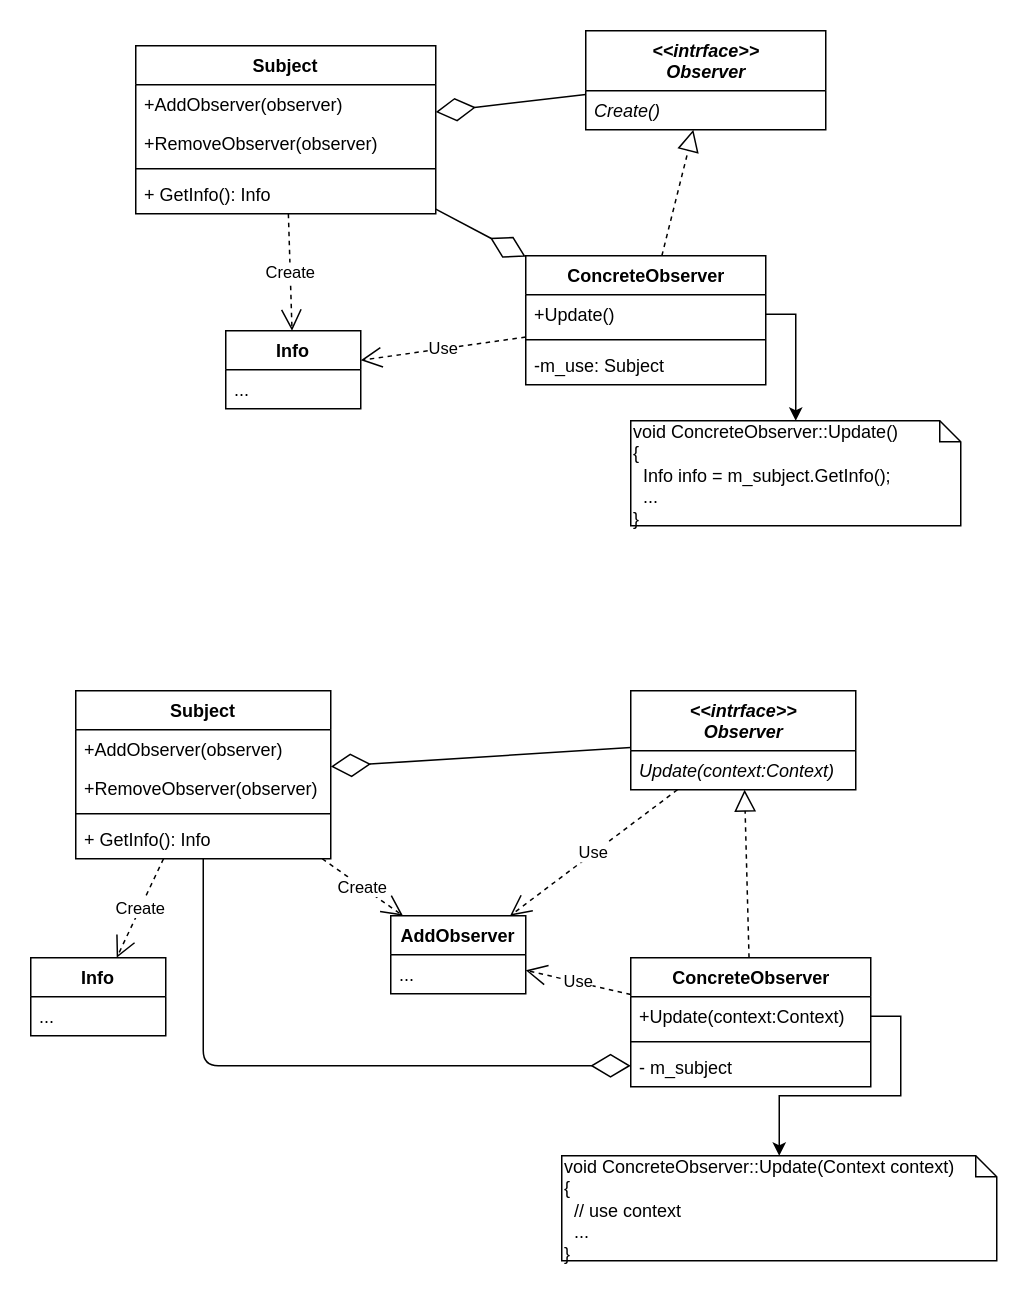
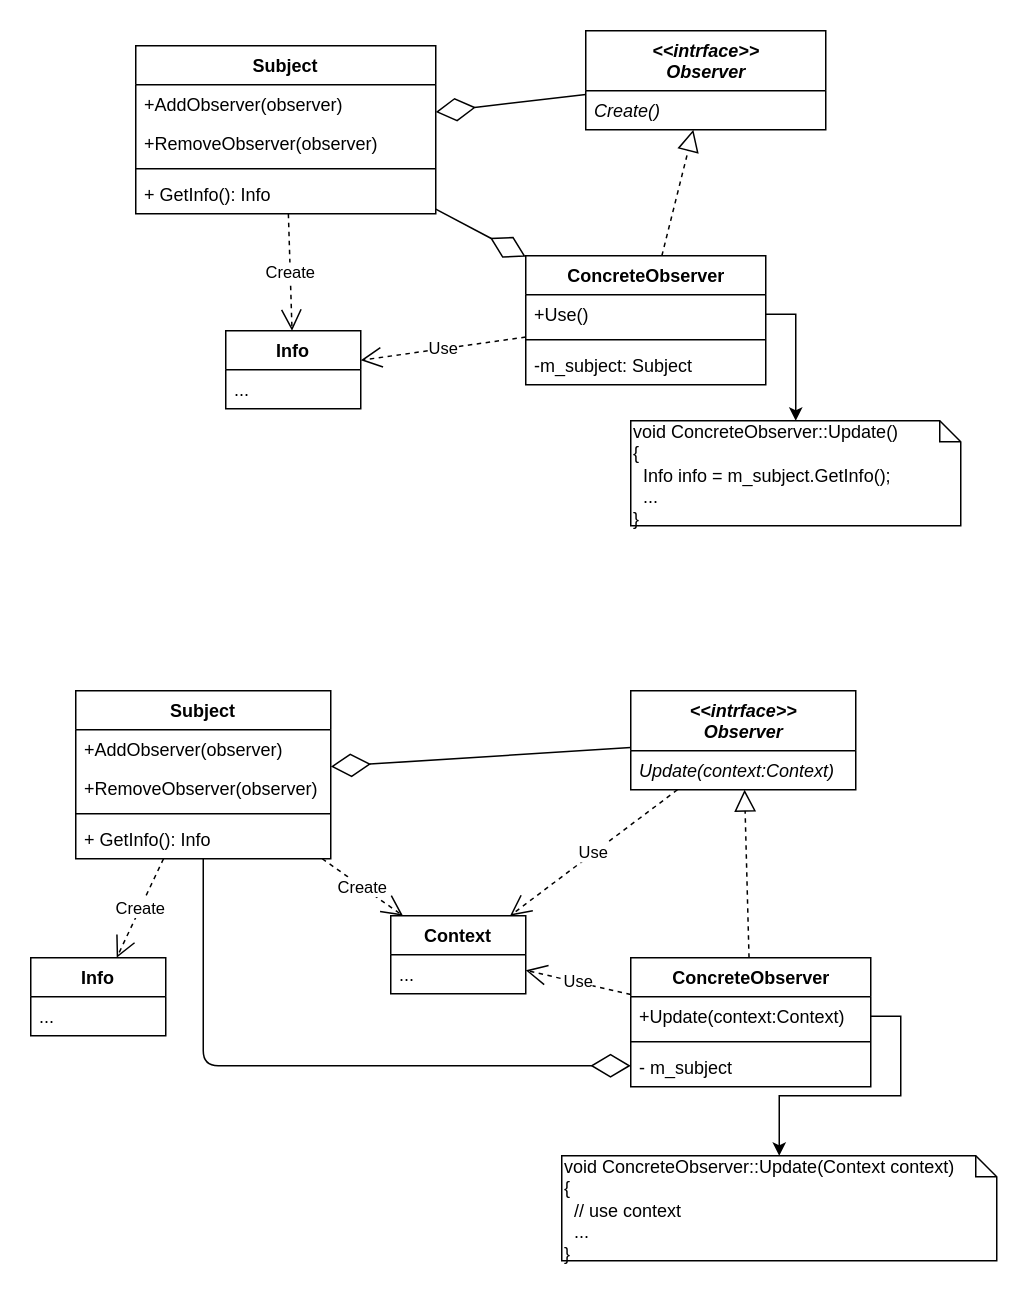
(579, 315) -> (564, 315)
(605, 366) -> (625, 366)
(458, 936) -> (458, 936)
